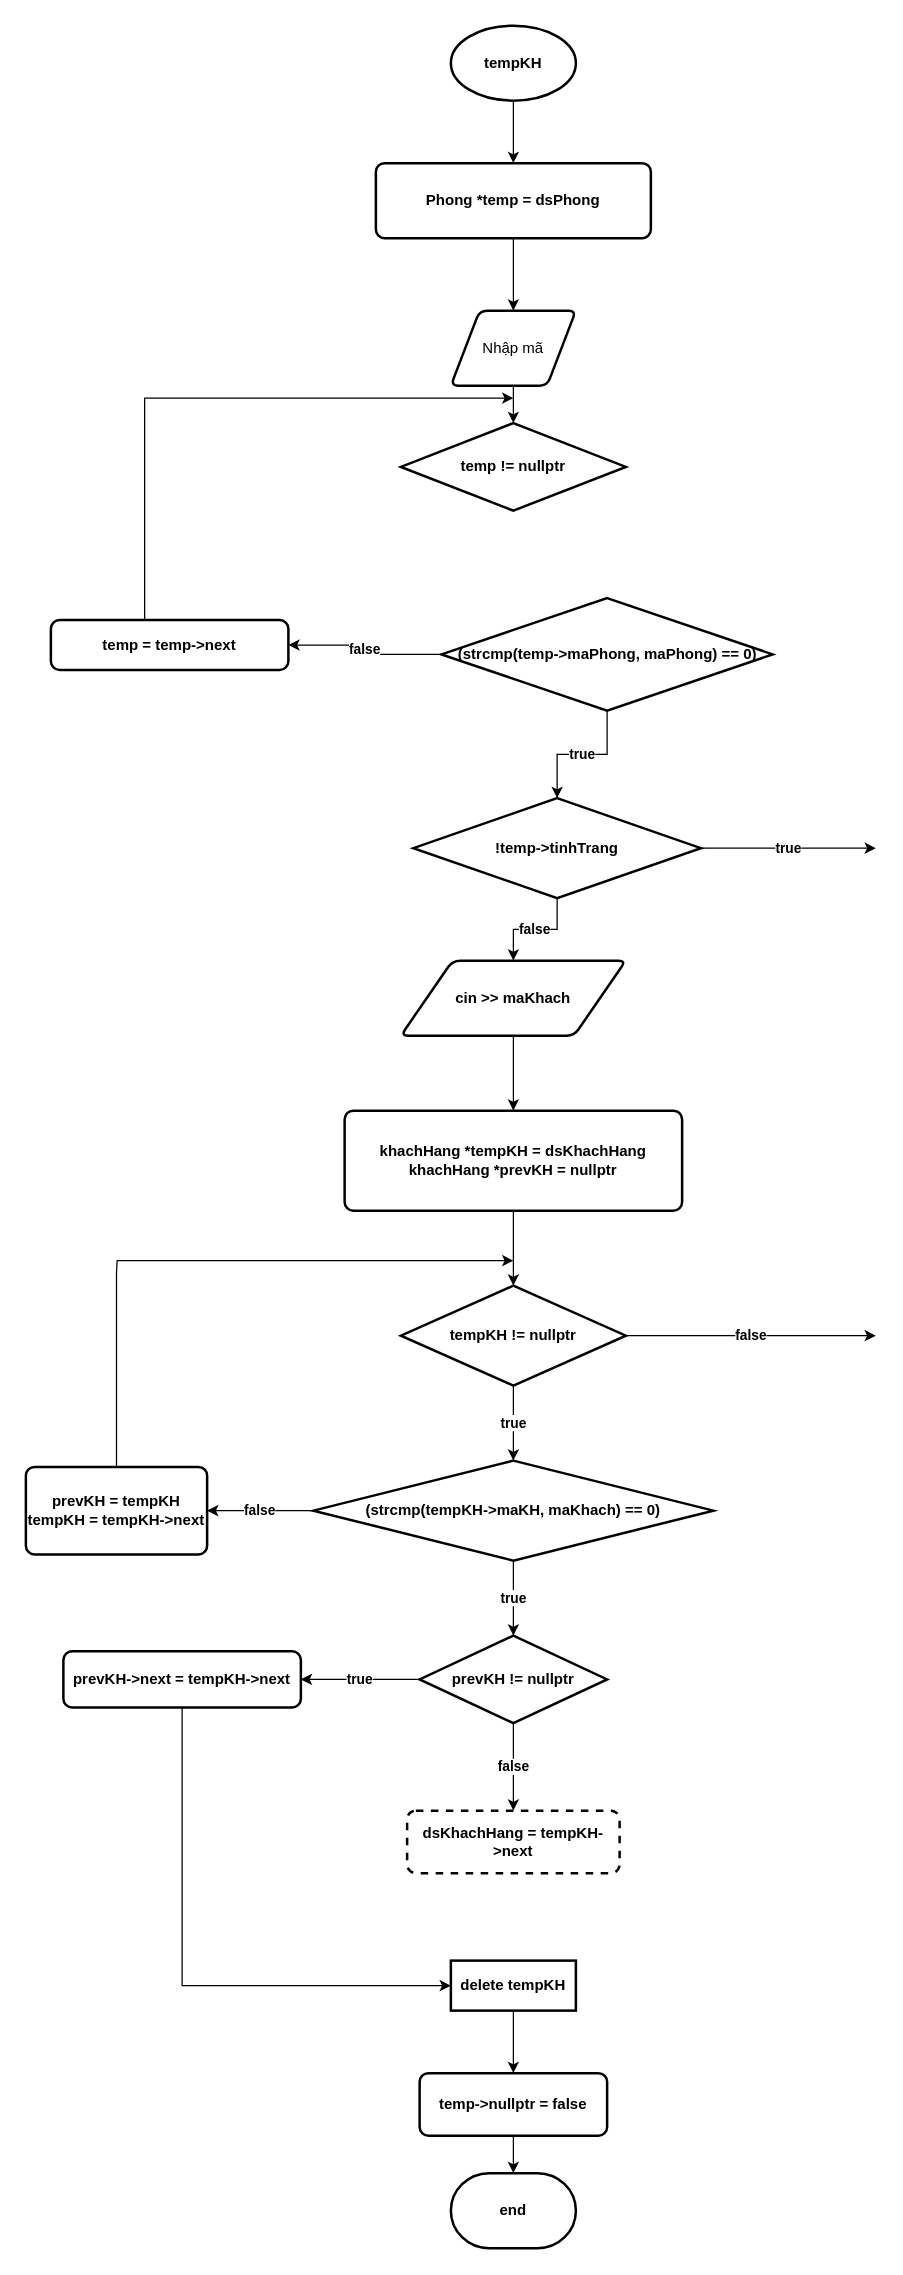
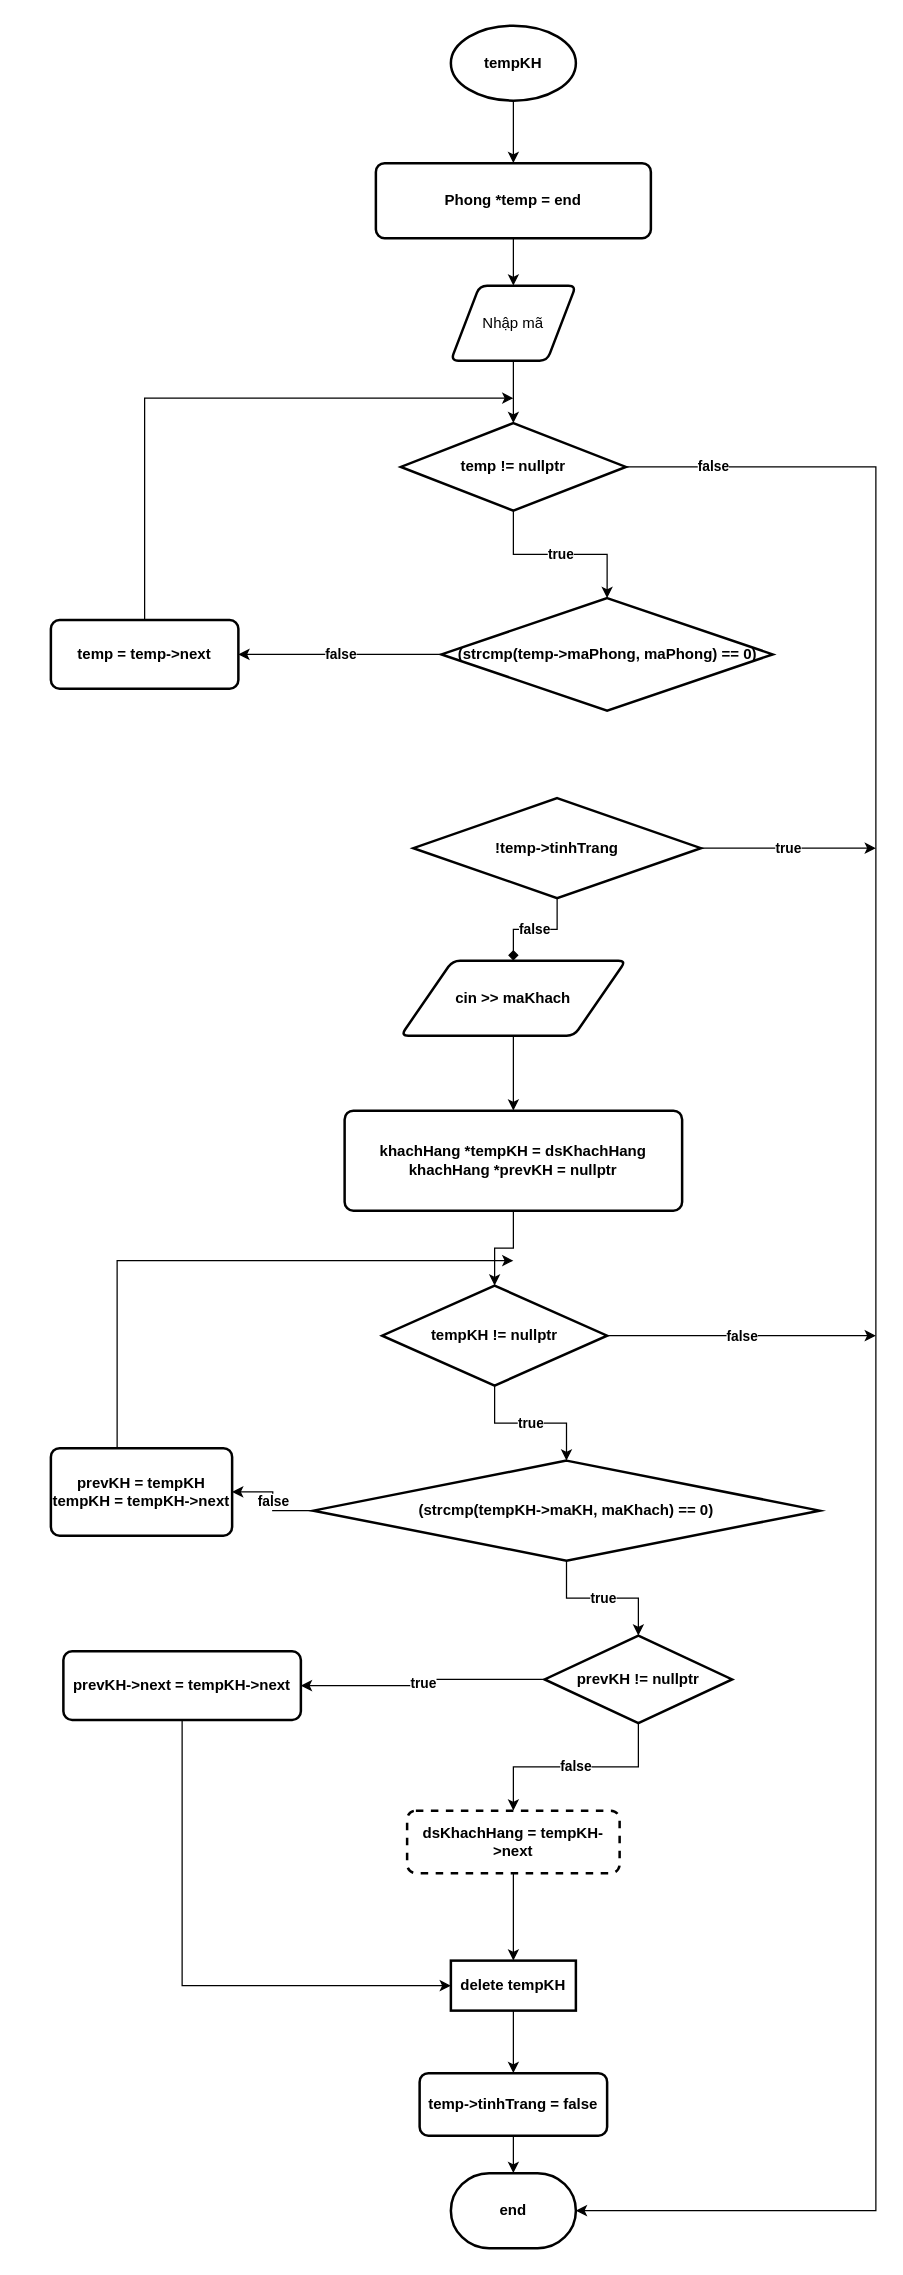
(513, 201) -> (513, 201)
(513, 348) -> (513, 323)
none -> (555, 554)
(169, 645) -> (144, 654)
(586, 754) -> none
(513, 951) -> (513, 950)
(513, 1336) -> (494, 1336)
none -> (876, 1359)
(116, 1511) -> (141, 1492)
(513, 1511) -> (566, 1511)
(182, 1679) -> (182, 1686)
(513, 1679) -> (638, 1679)
none -> (513, 1912)
(513, 2104) -> (513, 2104)
